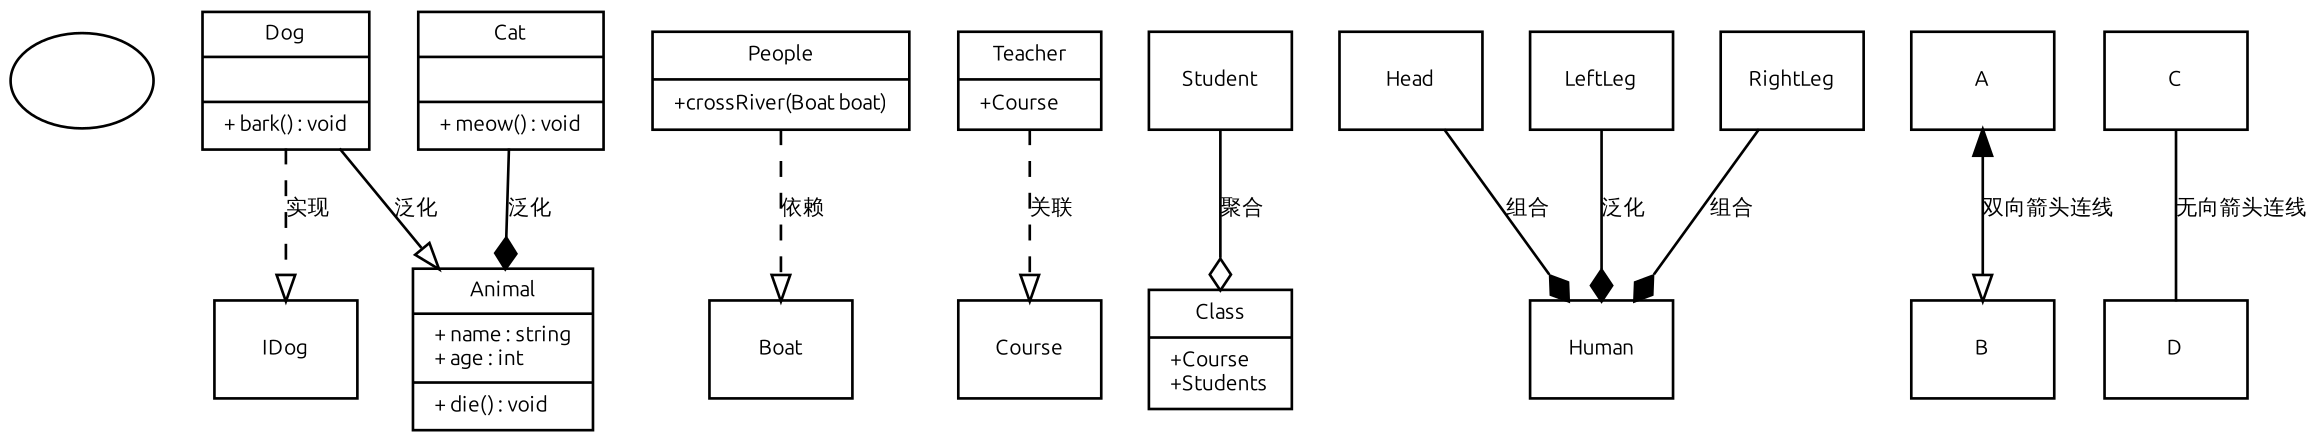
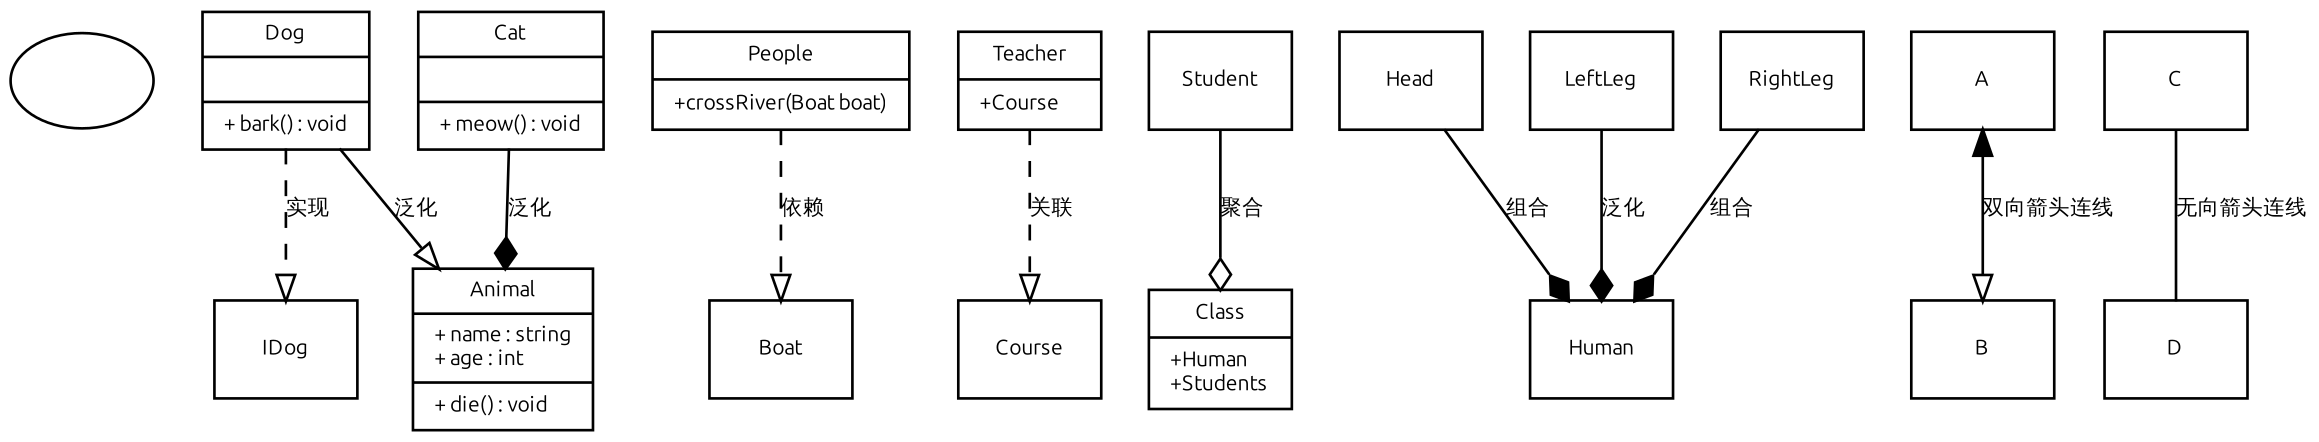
(1211, 360) -> (1210, 360)
